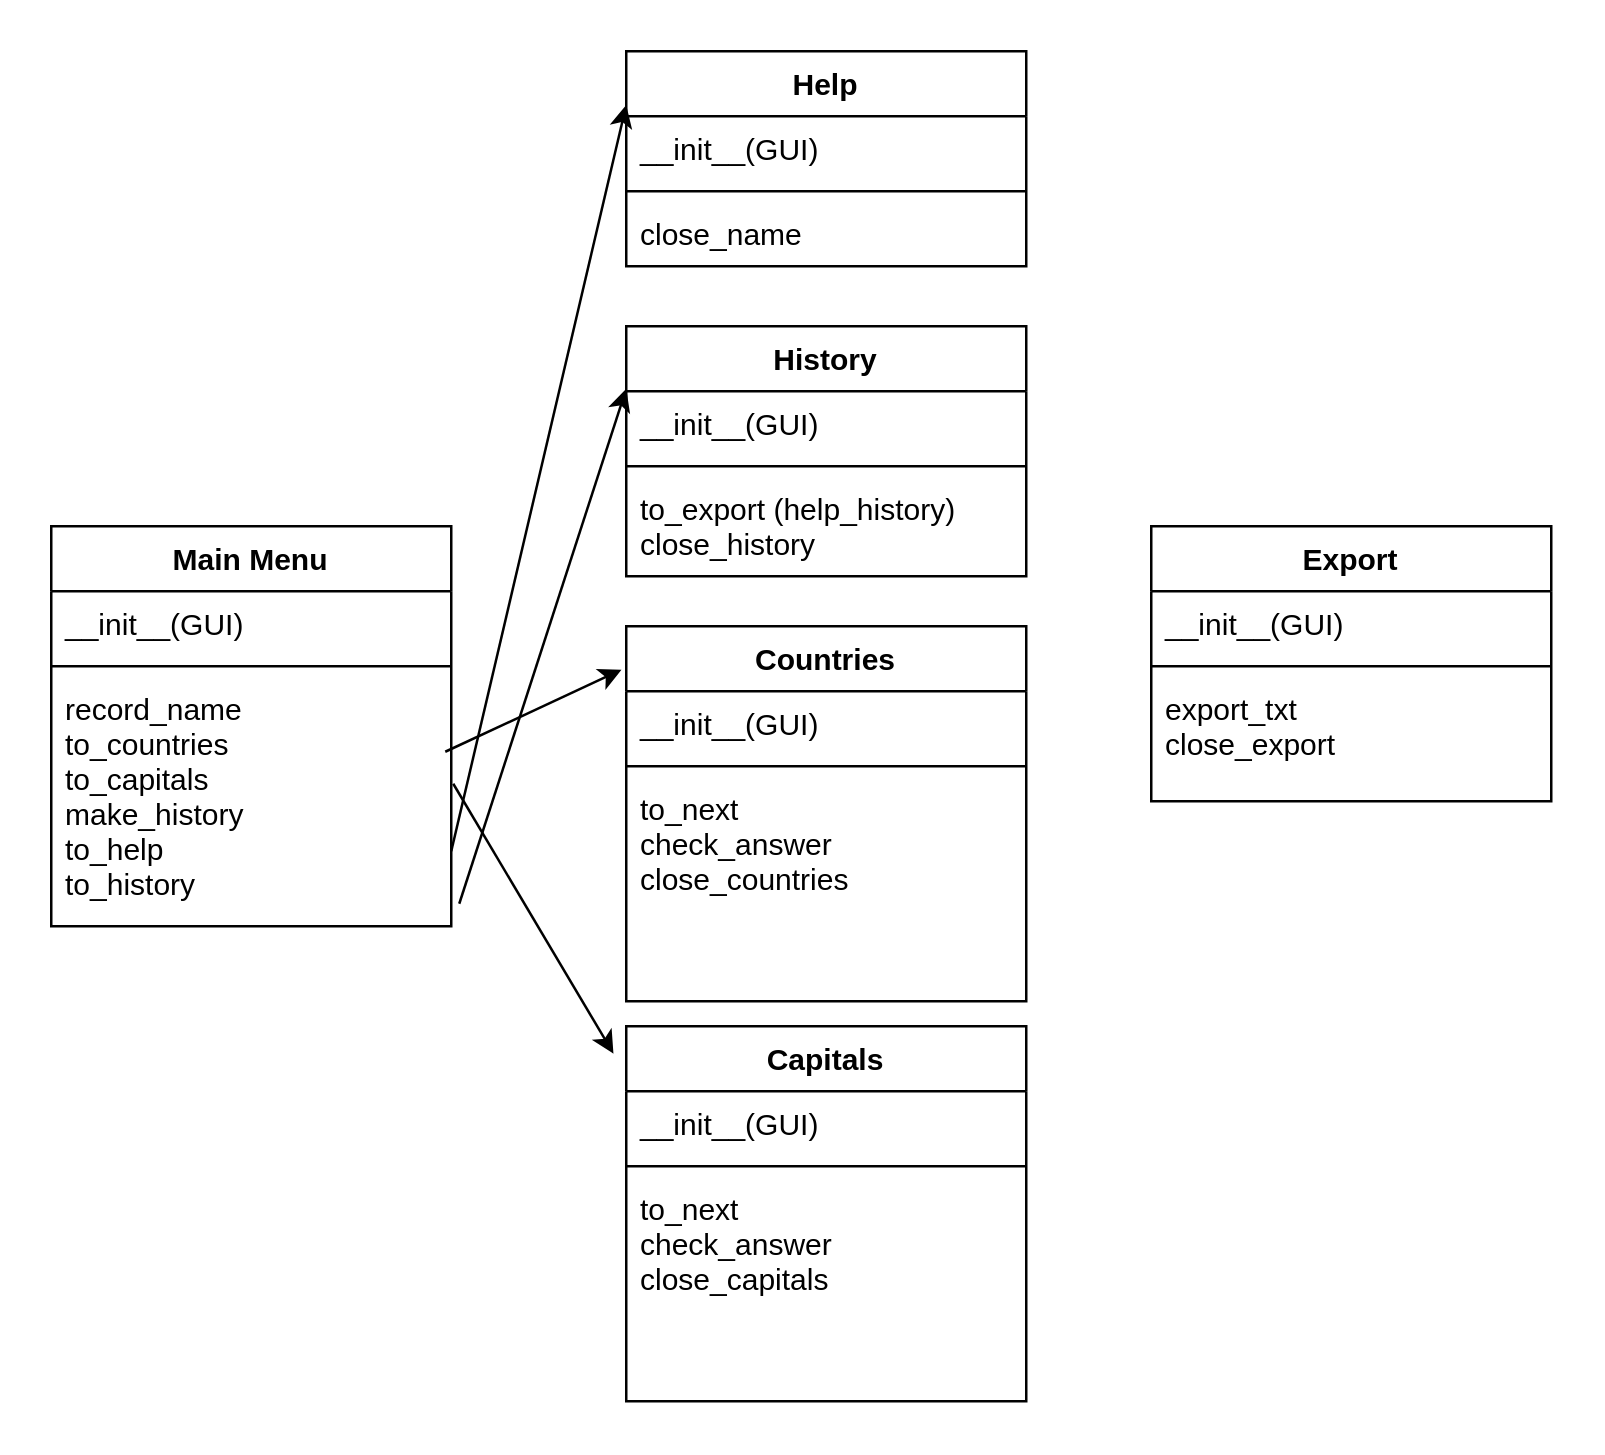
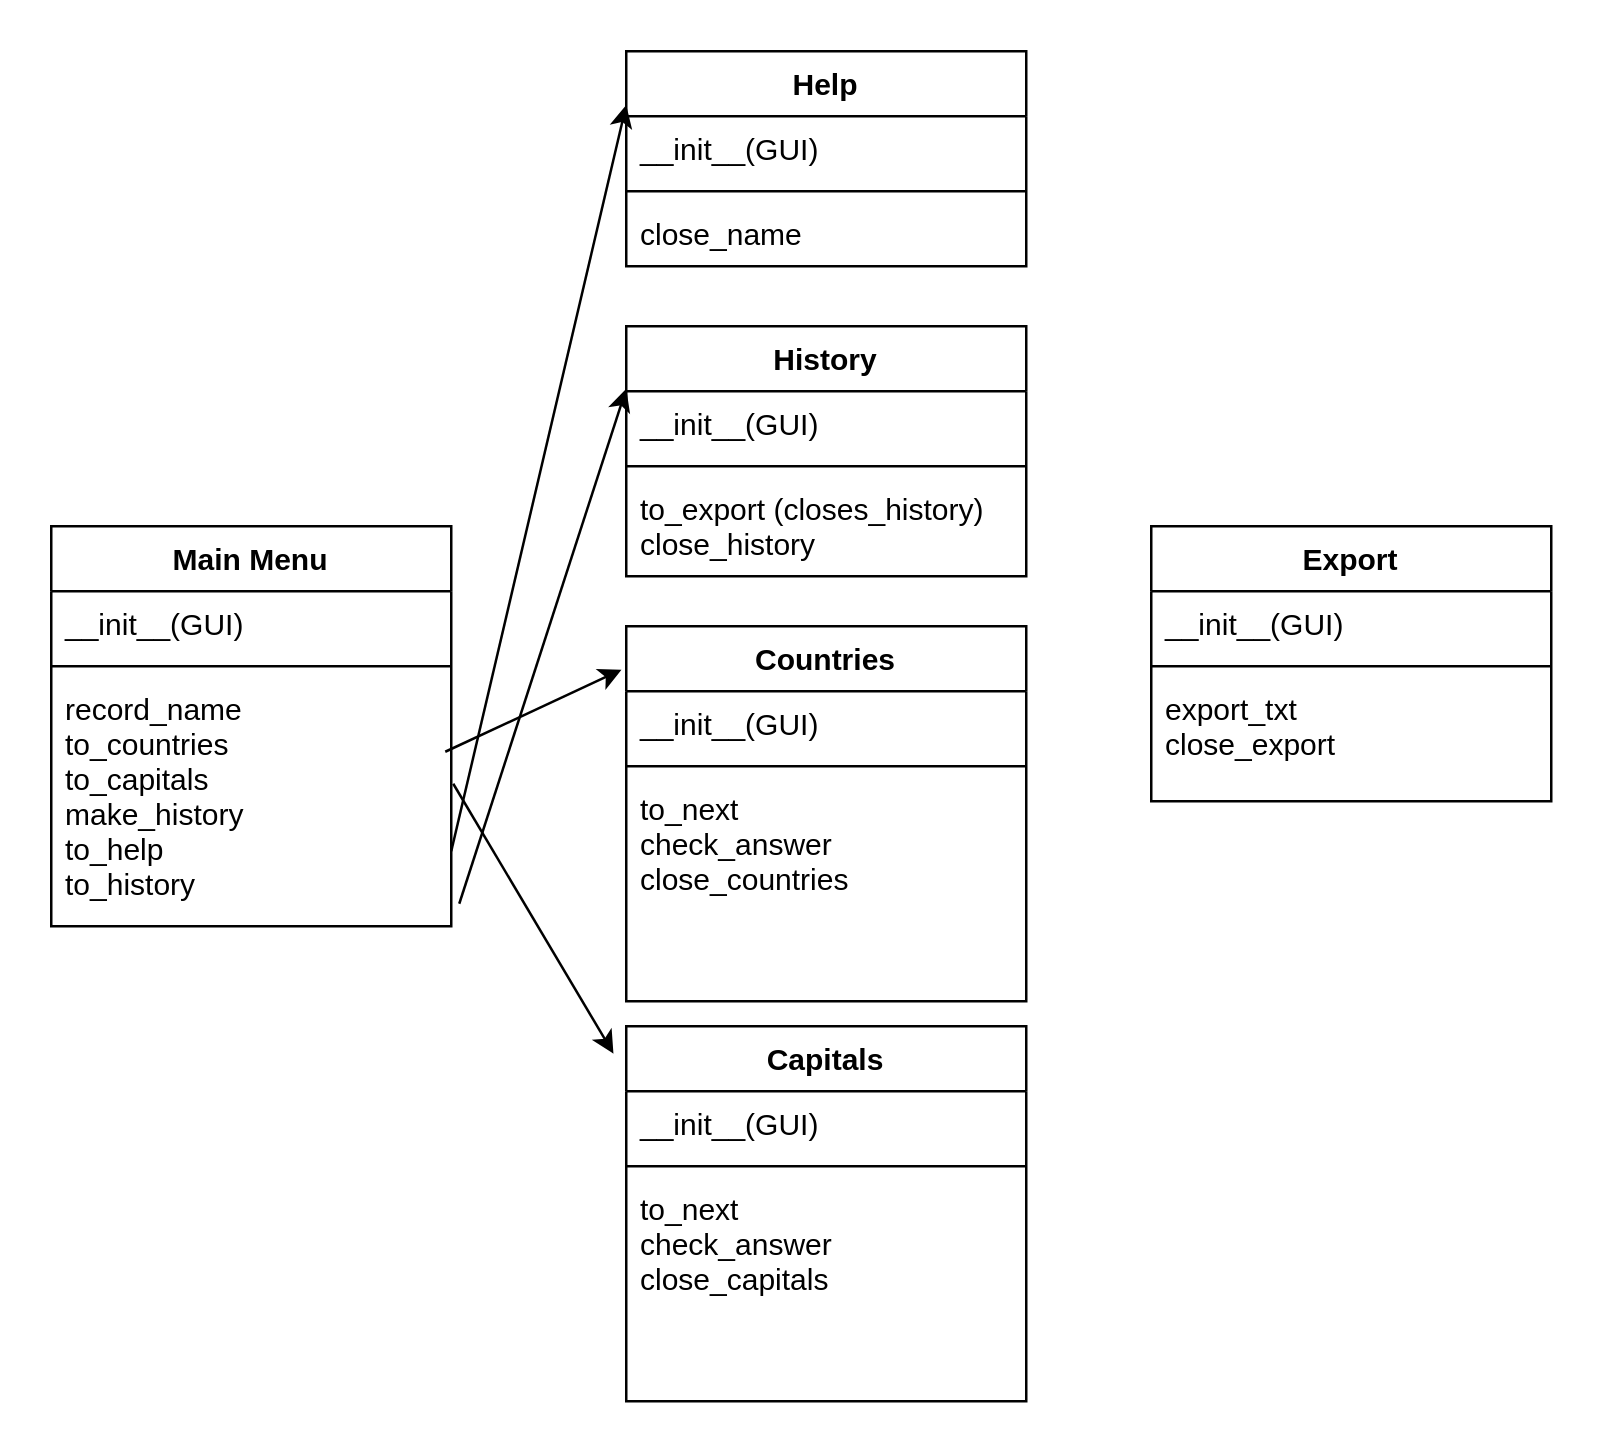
(830, 510) -> (847, 510)
